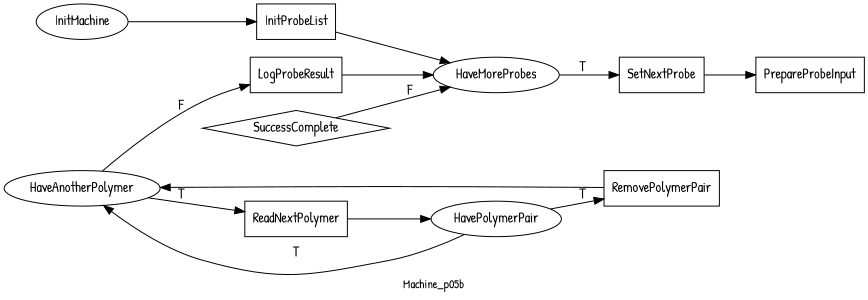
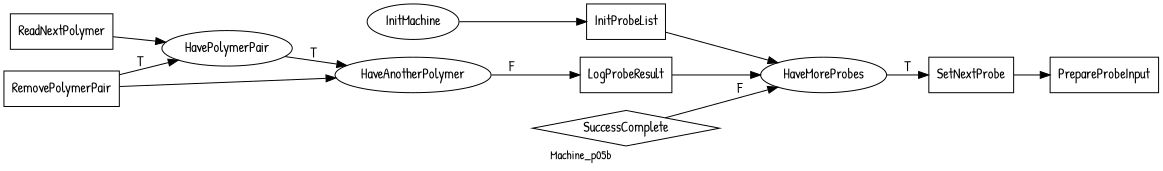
(192, 204) -> none
(572, 205) -> (144, 69)
